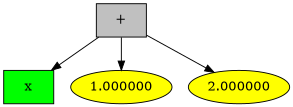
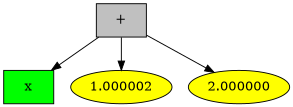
(121, 87) -> (121, 87)
